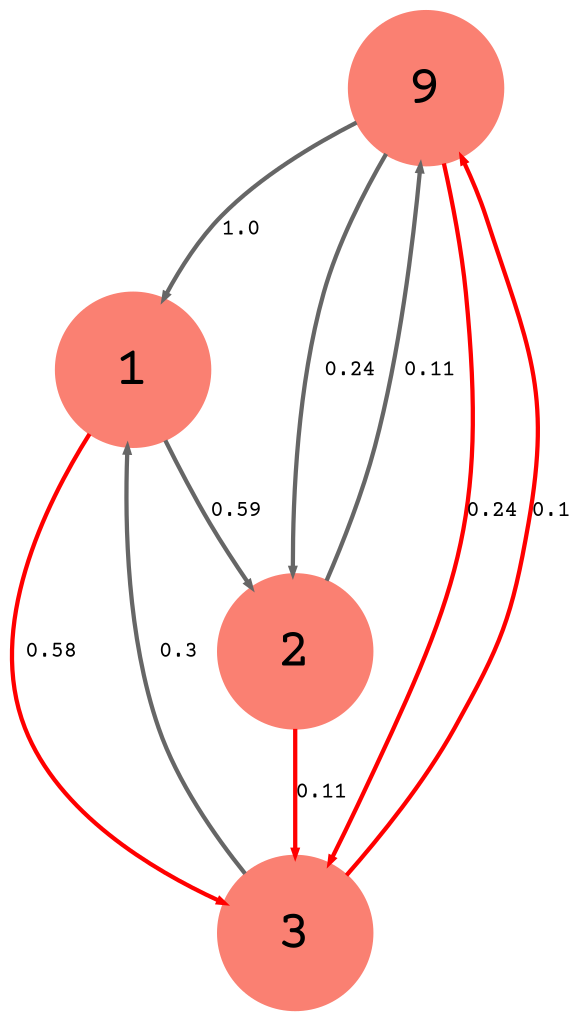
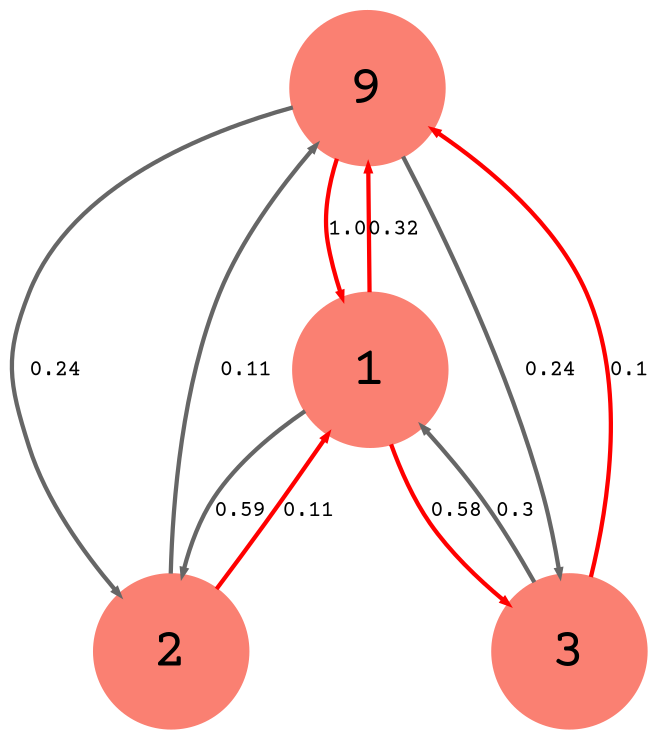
(247, 193) -> (326, 226)
none -> (369, 232)
(464, 522) -> (496, 357)
(295, 789) -> (271, 515)
